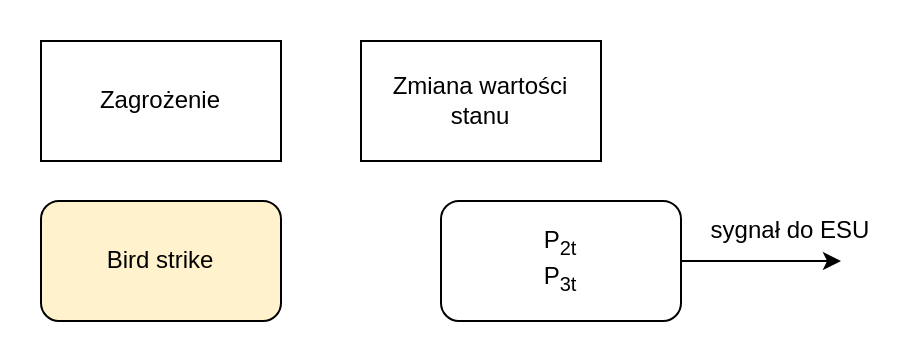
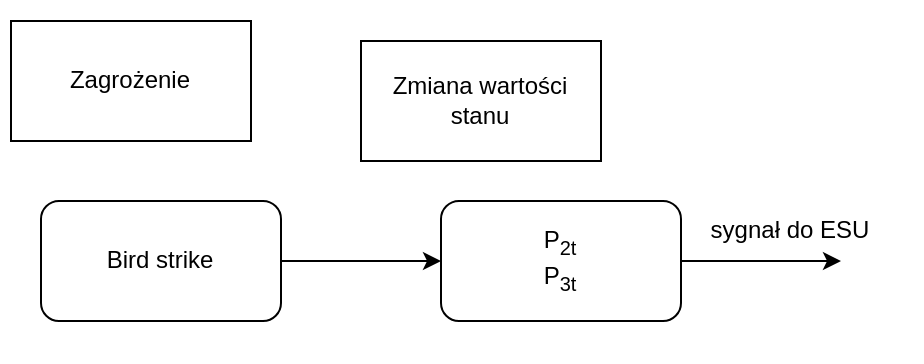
(161, 101) -> (131, 81)
(161, 261) -> (161, 261)
none -> (354, 261)
